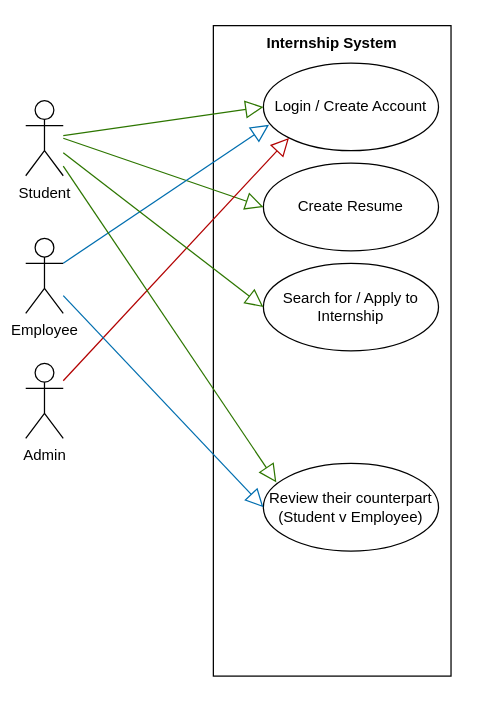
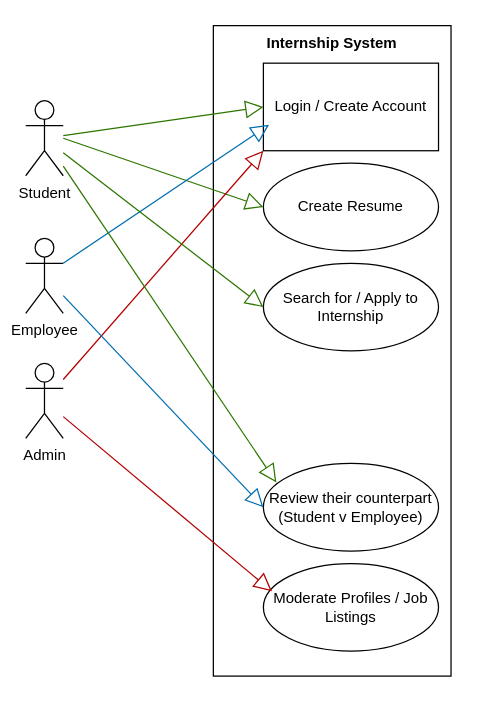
(351, 107) -> (351, 107)
none -> (161, 498)
none -> (351, 607)
